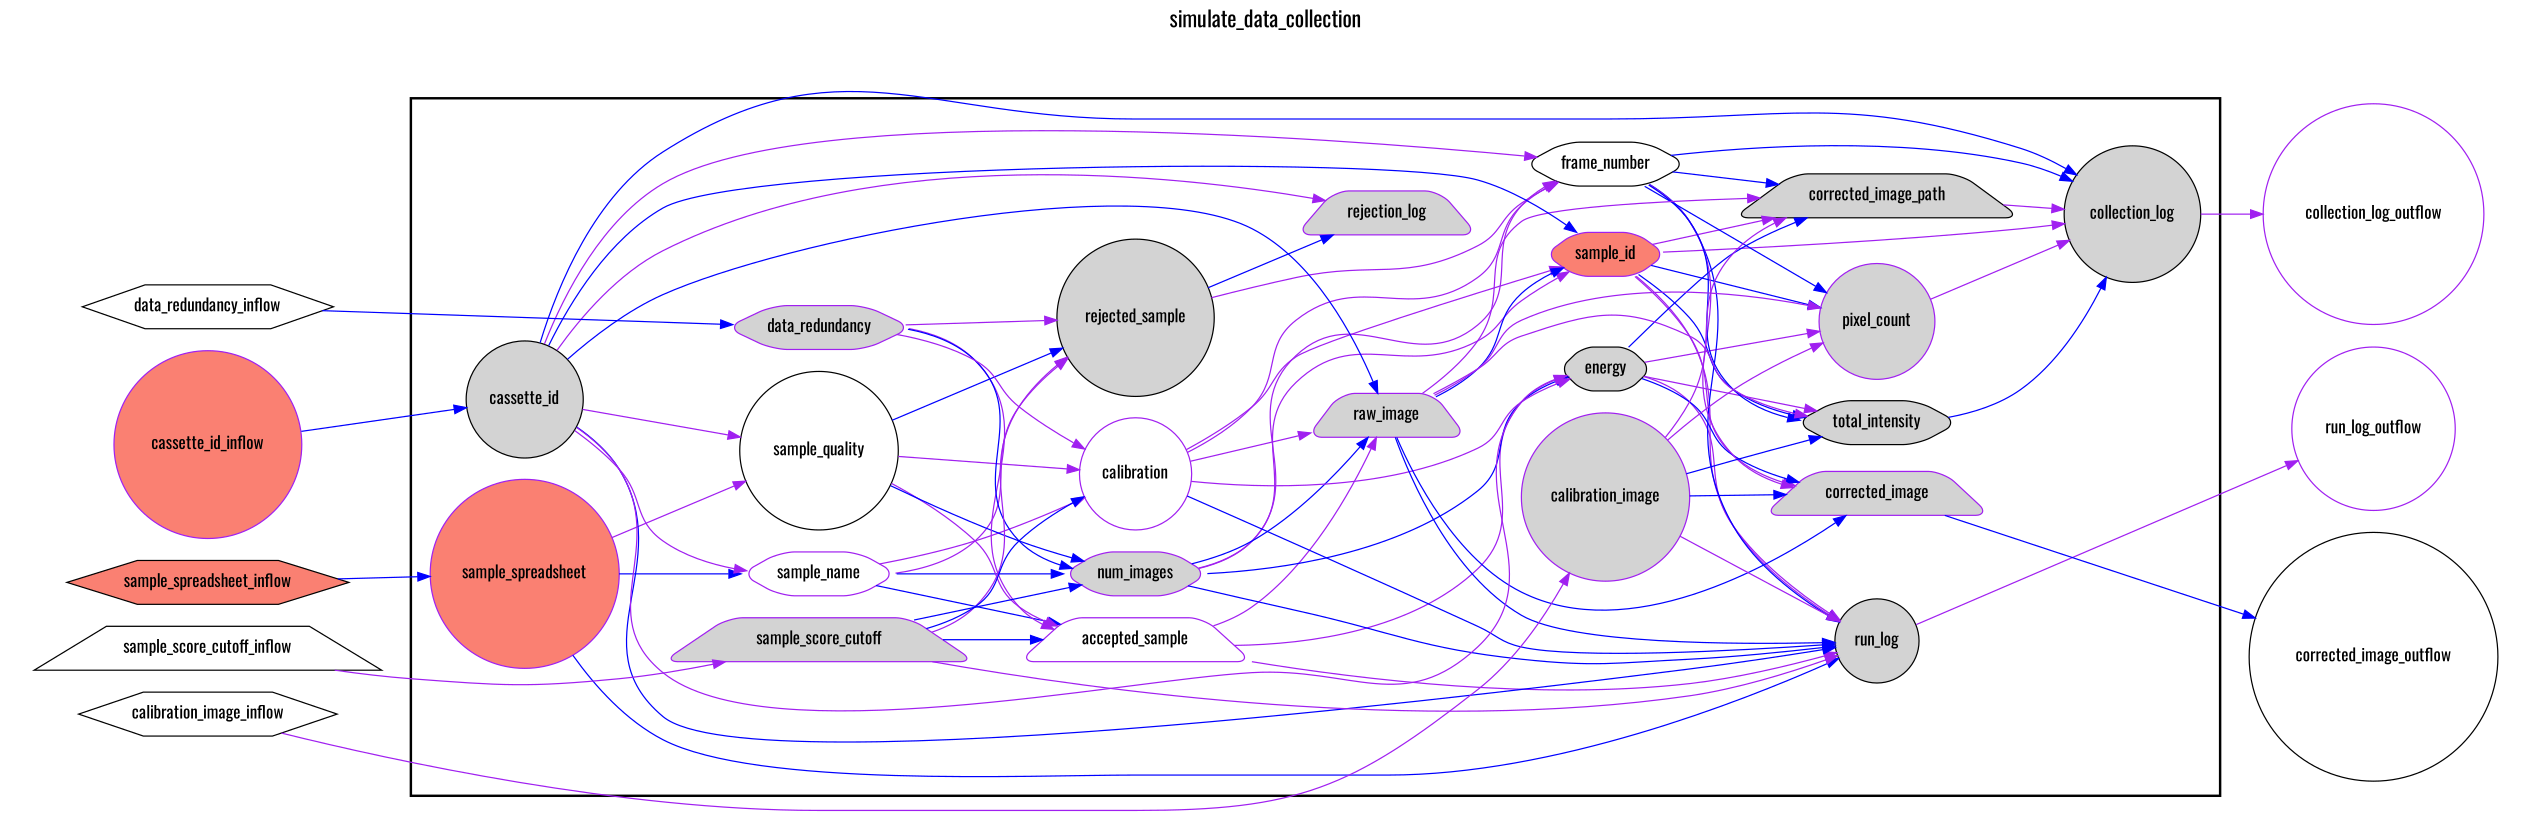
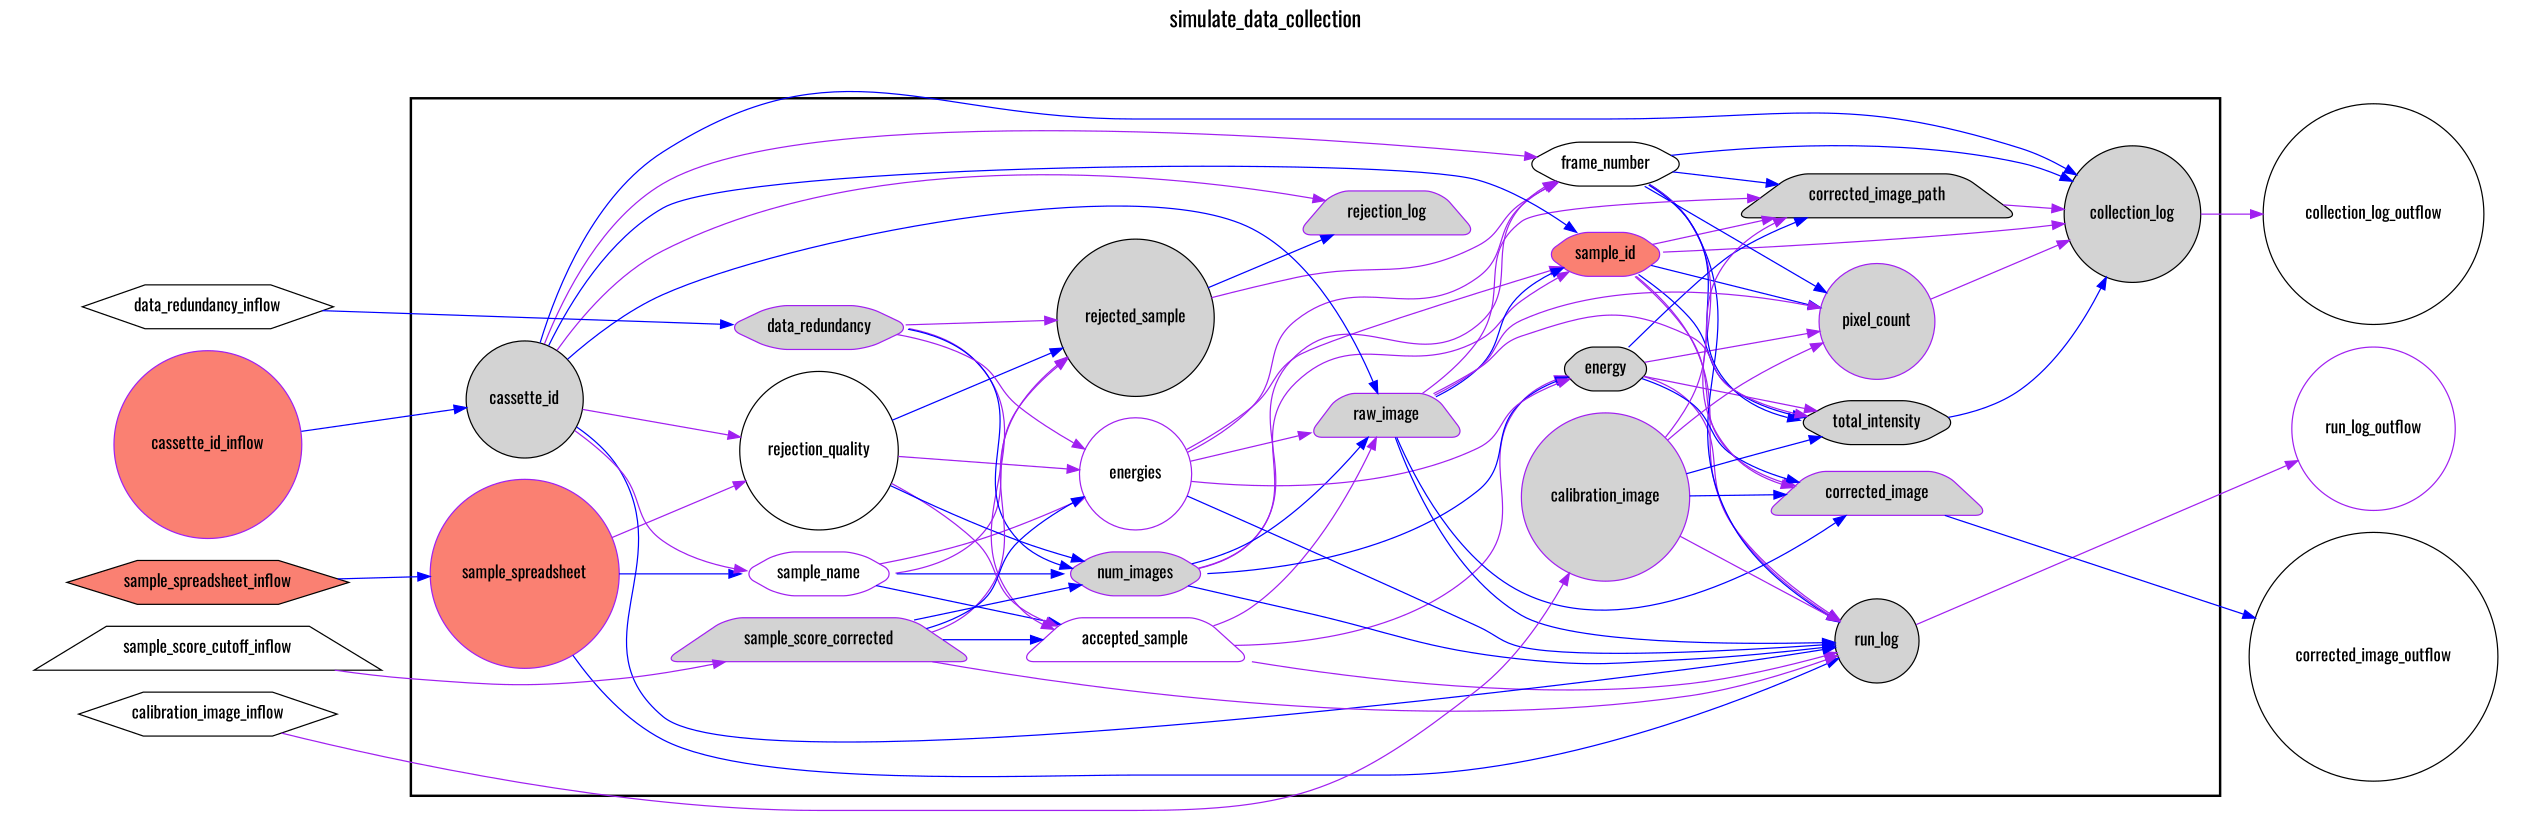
(2374, 214) -> (2374, 214)
(819, 451) -> (819, 451)
(1136, 474) -> (1136, 474)
(819, 640) -> (819, 640)
(1049, 696) -> none
